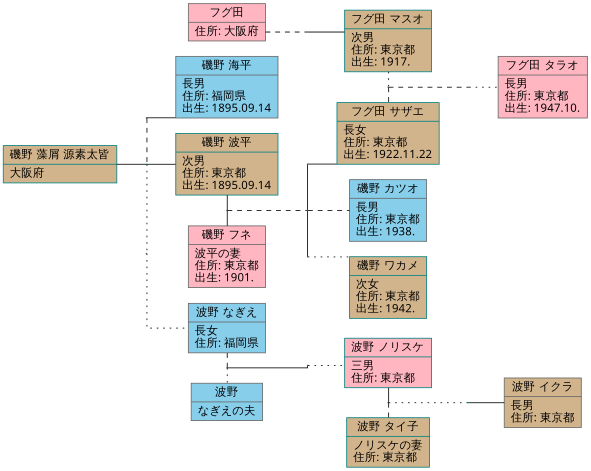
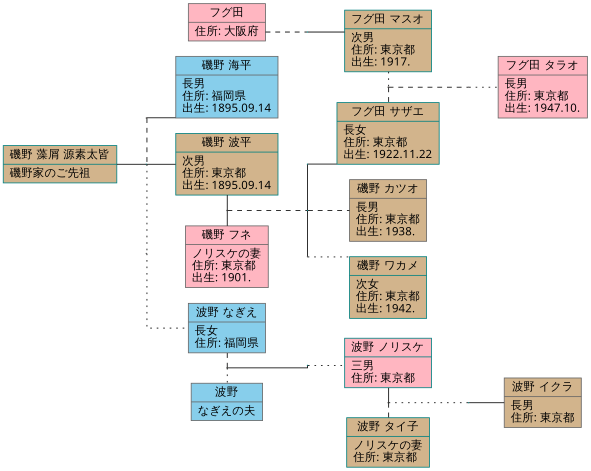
(27, 173) -> (50, 173)
(388, 210) -> (388, 210)
(218, 253) -> (227, 253)
